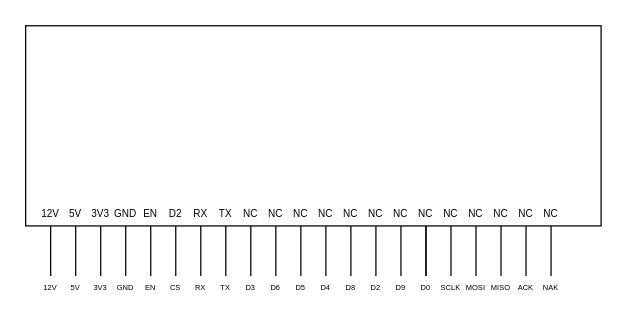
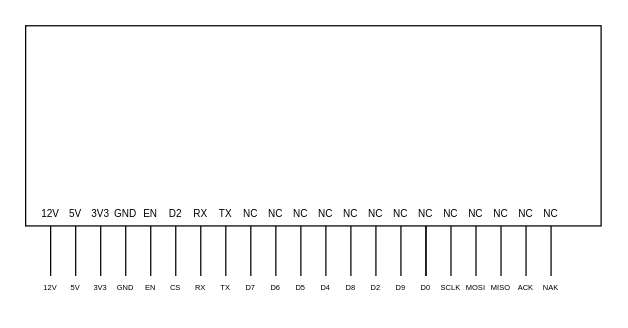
(251, 288) -> (251, 288)
